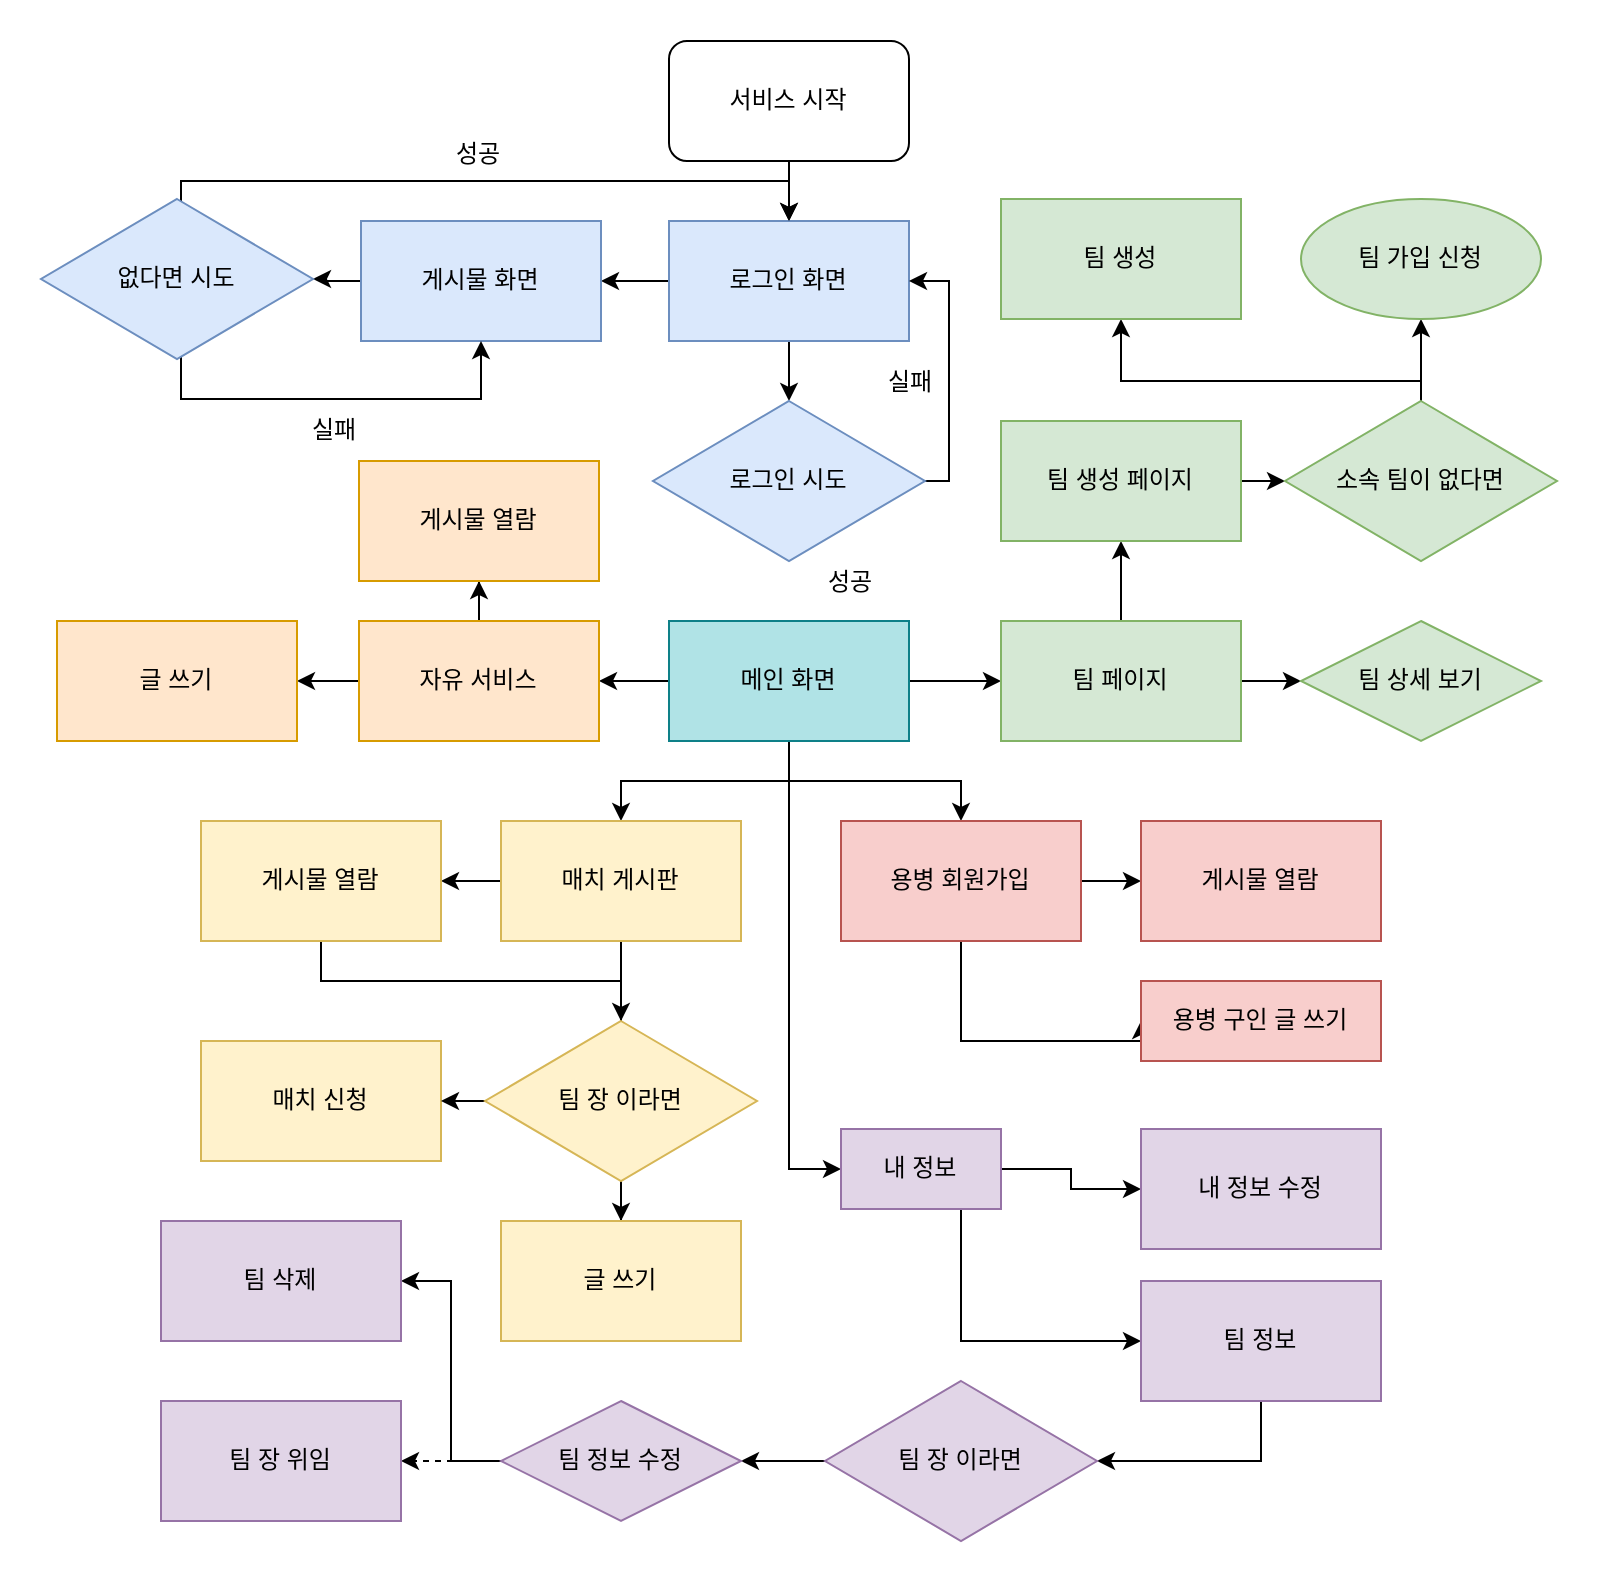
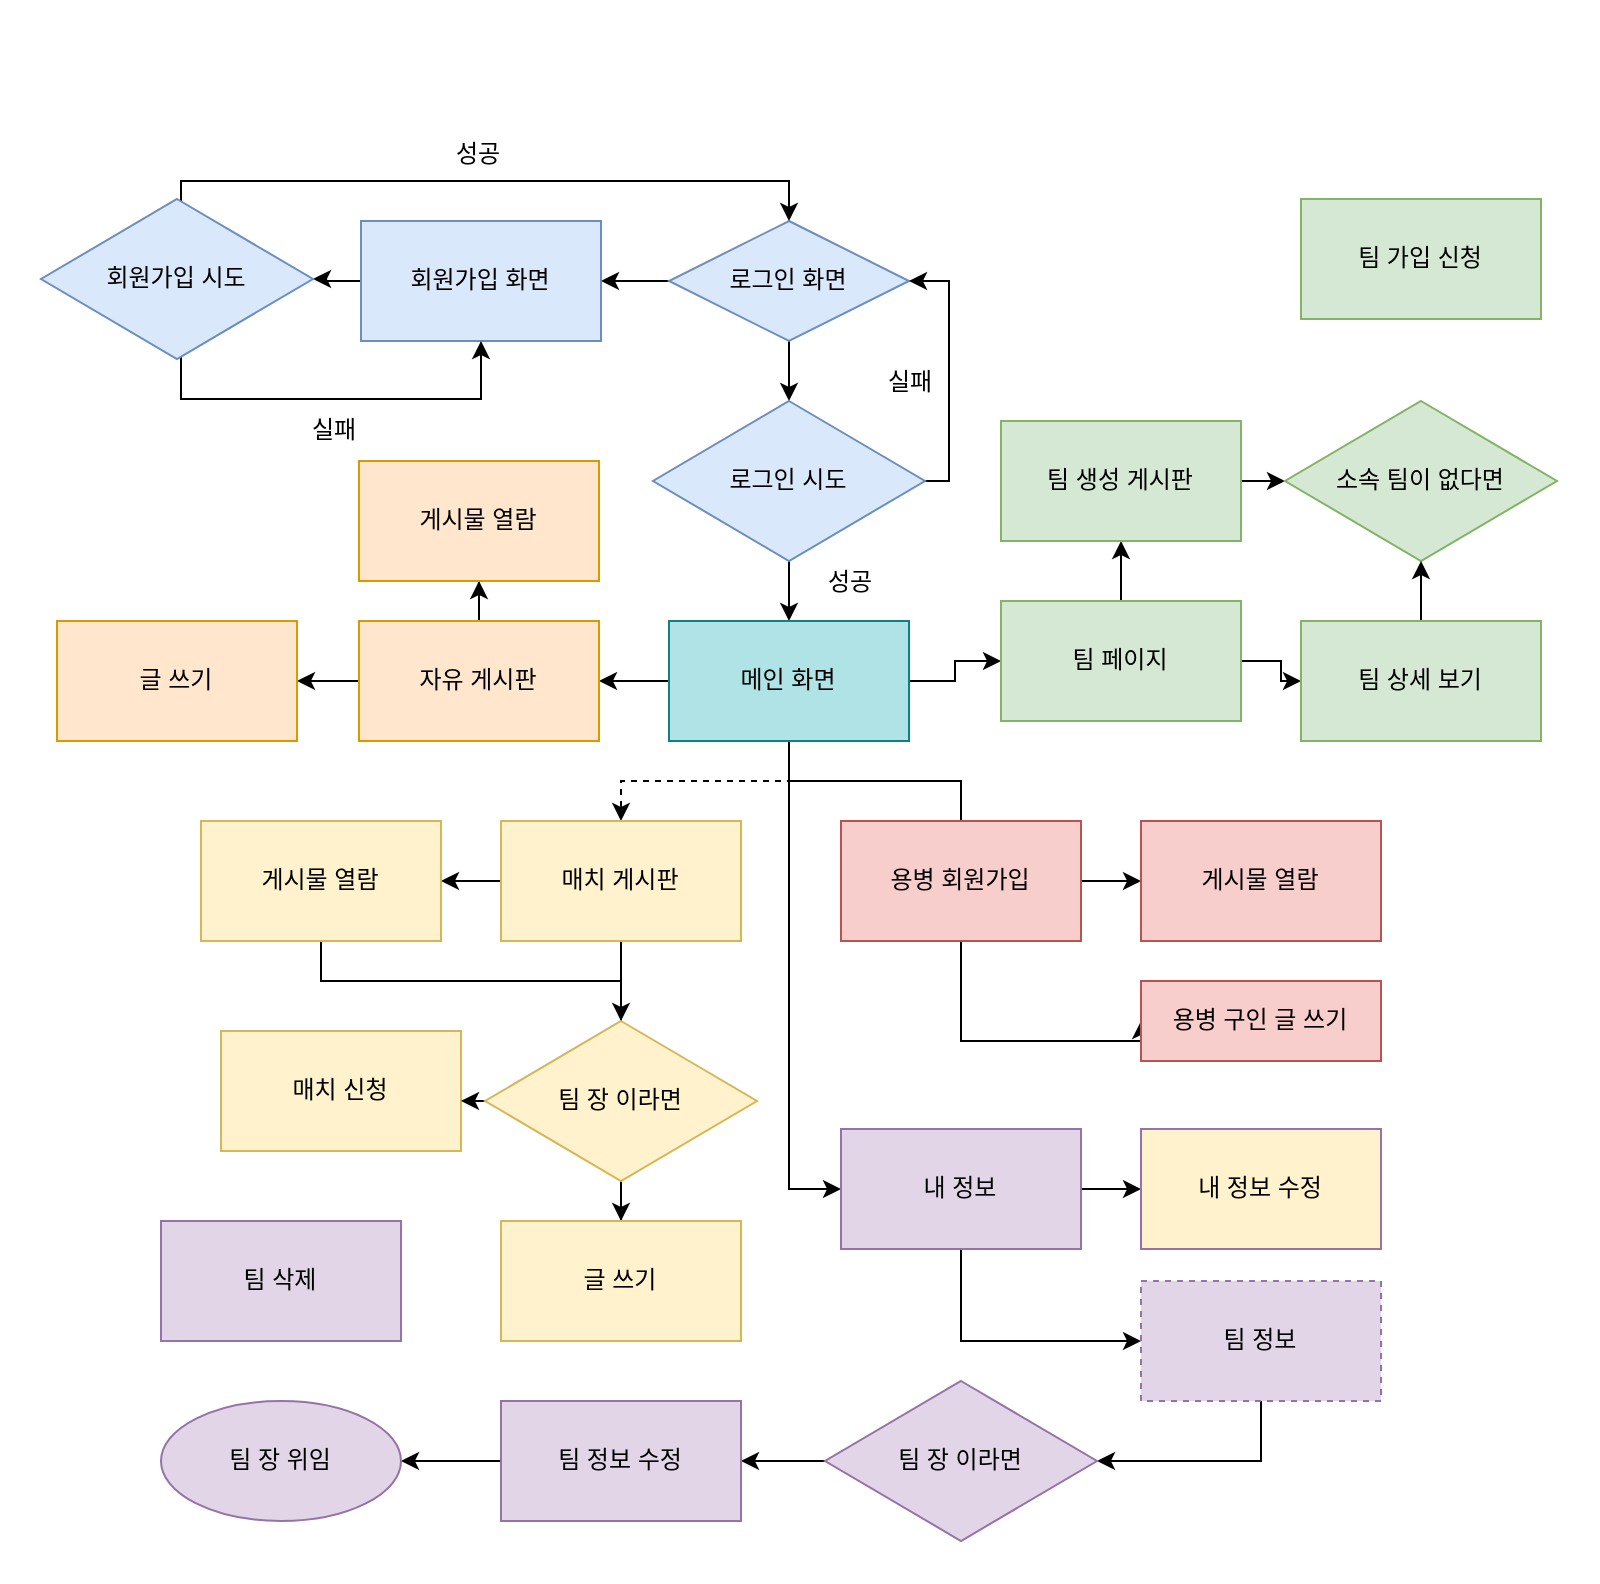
(789, 101) -> none
(789, 169) -> none
(1121, 259) -> none
(1421, 259) -> (1421, 259)
(177, 279) -> (177, 279)
(481, 281) -> (481, 281)
(789, 281) -> (789, 281)
(1421, 355) -> none
(1245, 381) -> none
(1121, 481) -> (1121, 481)
none -> (1421, 584)
none -> (789, 598)
(479, 681) -> (479, 681)
(1121, 681) -> (1121, 661)
(1421, 681) -> (1421, 681)
(692, 781) -> (692, 781)
(961, 806) -> (961, 811)
(321, 1101) -> (341, 1091)
(921, 1169) -> (961, 1189)
(1261, 1189) -> (1261, 1189)
(1261, 1341) -> (1261, 1341)
(451, 1351) -> none
(281, 1461) -> (281, 1461)
(431, 1461) -> (431, 1461)
(621, 1461) -> (621, 1461)
